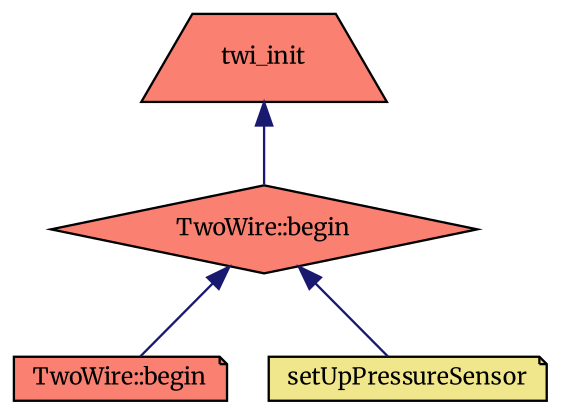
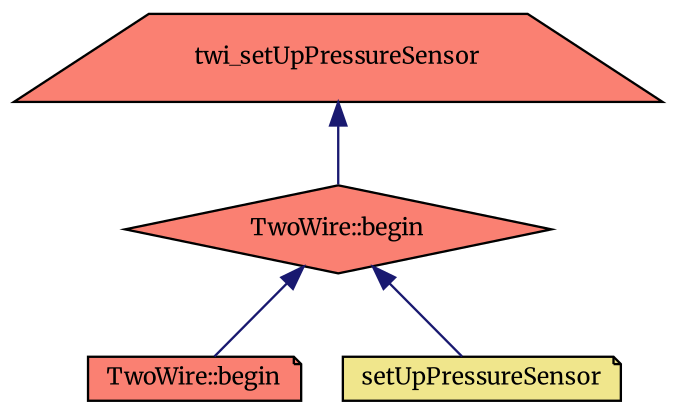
(264, 58) -> (338, 58)
